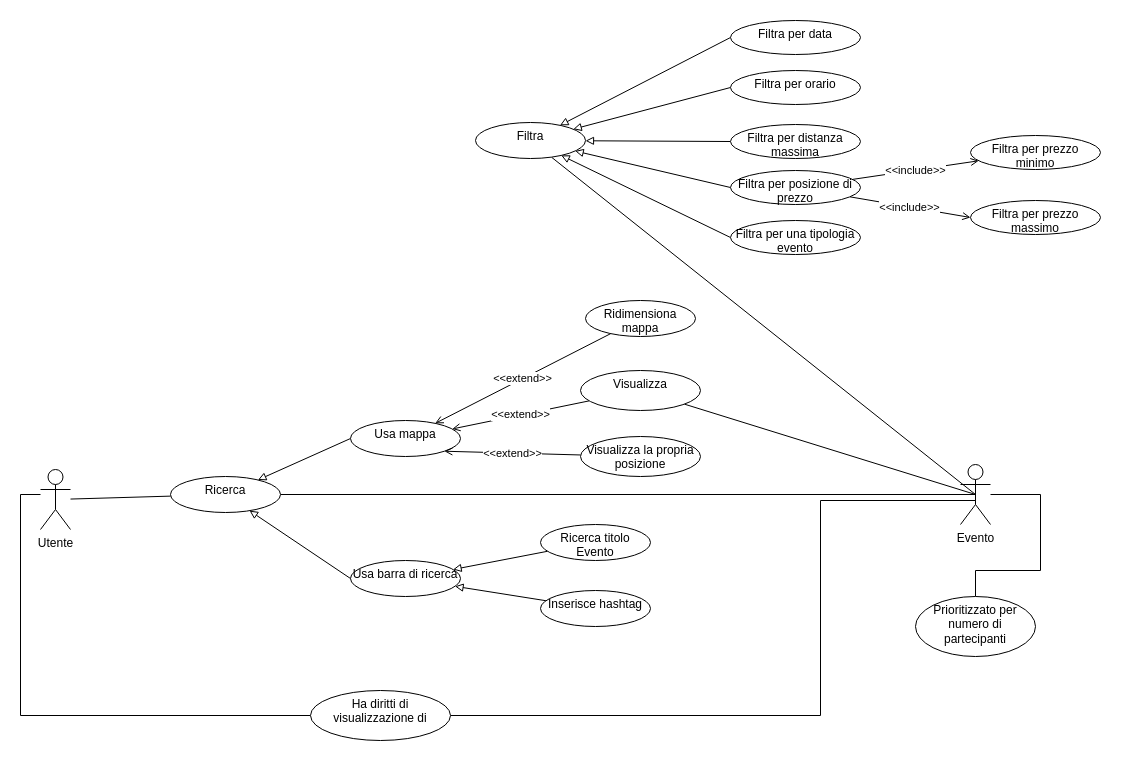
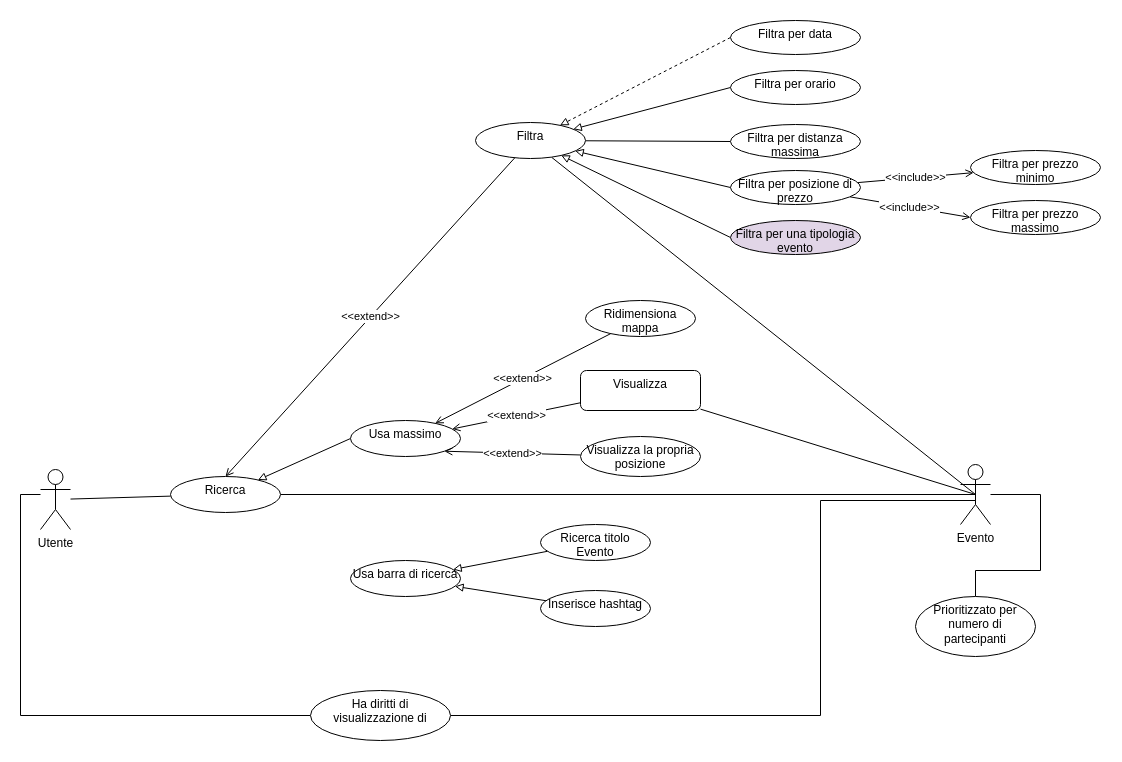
(648, 80) -> (648, 80)
(595, 141) -> (591, 141)
(1036, 153) -> (1036, 168)
(796, 238) -> (796, 238)
none -> (371, 316)
(641, 391) -> (641, 391)
(406, 435) -> (406, 435)
(304, 547) -> none
